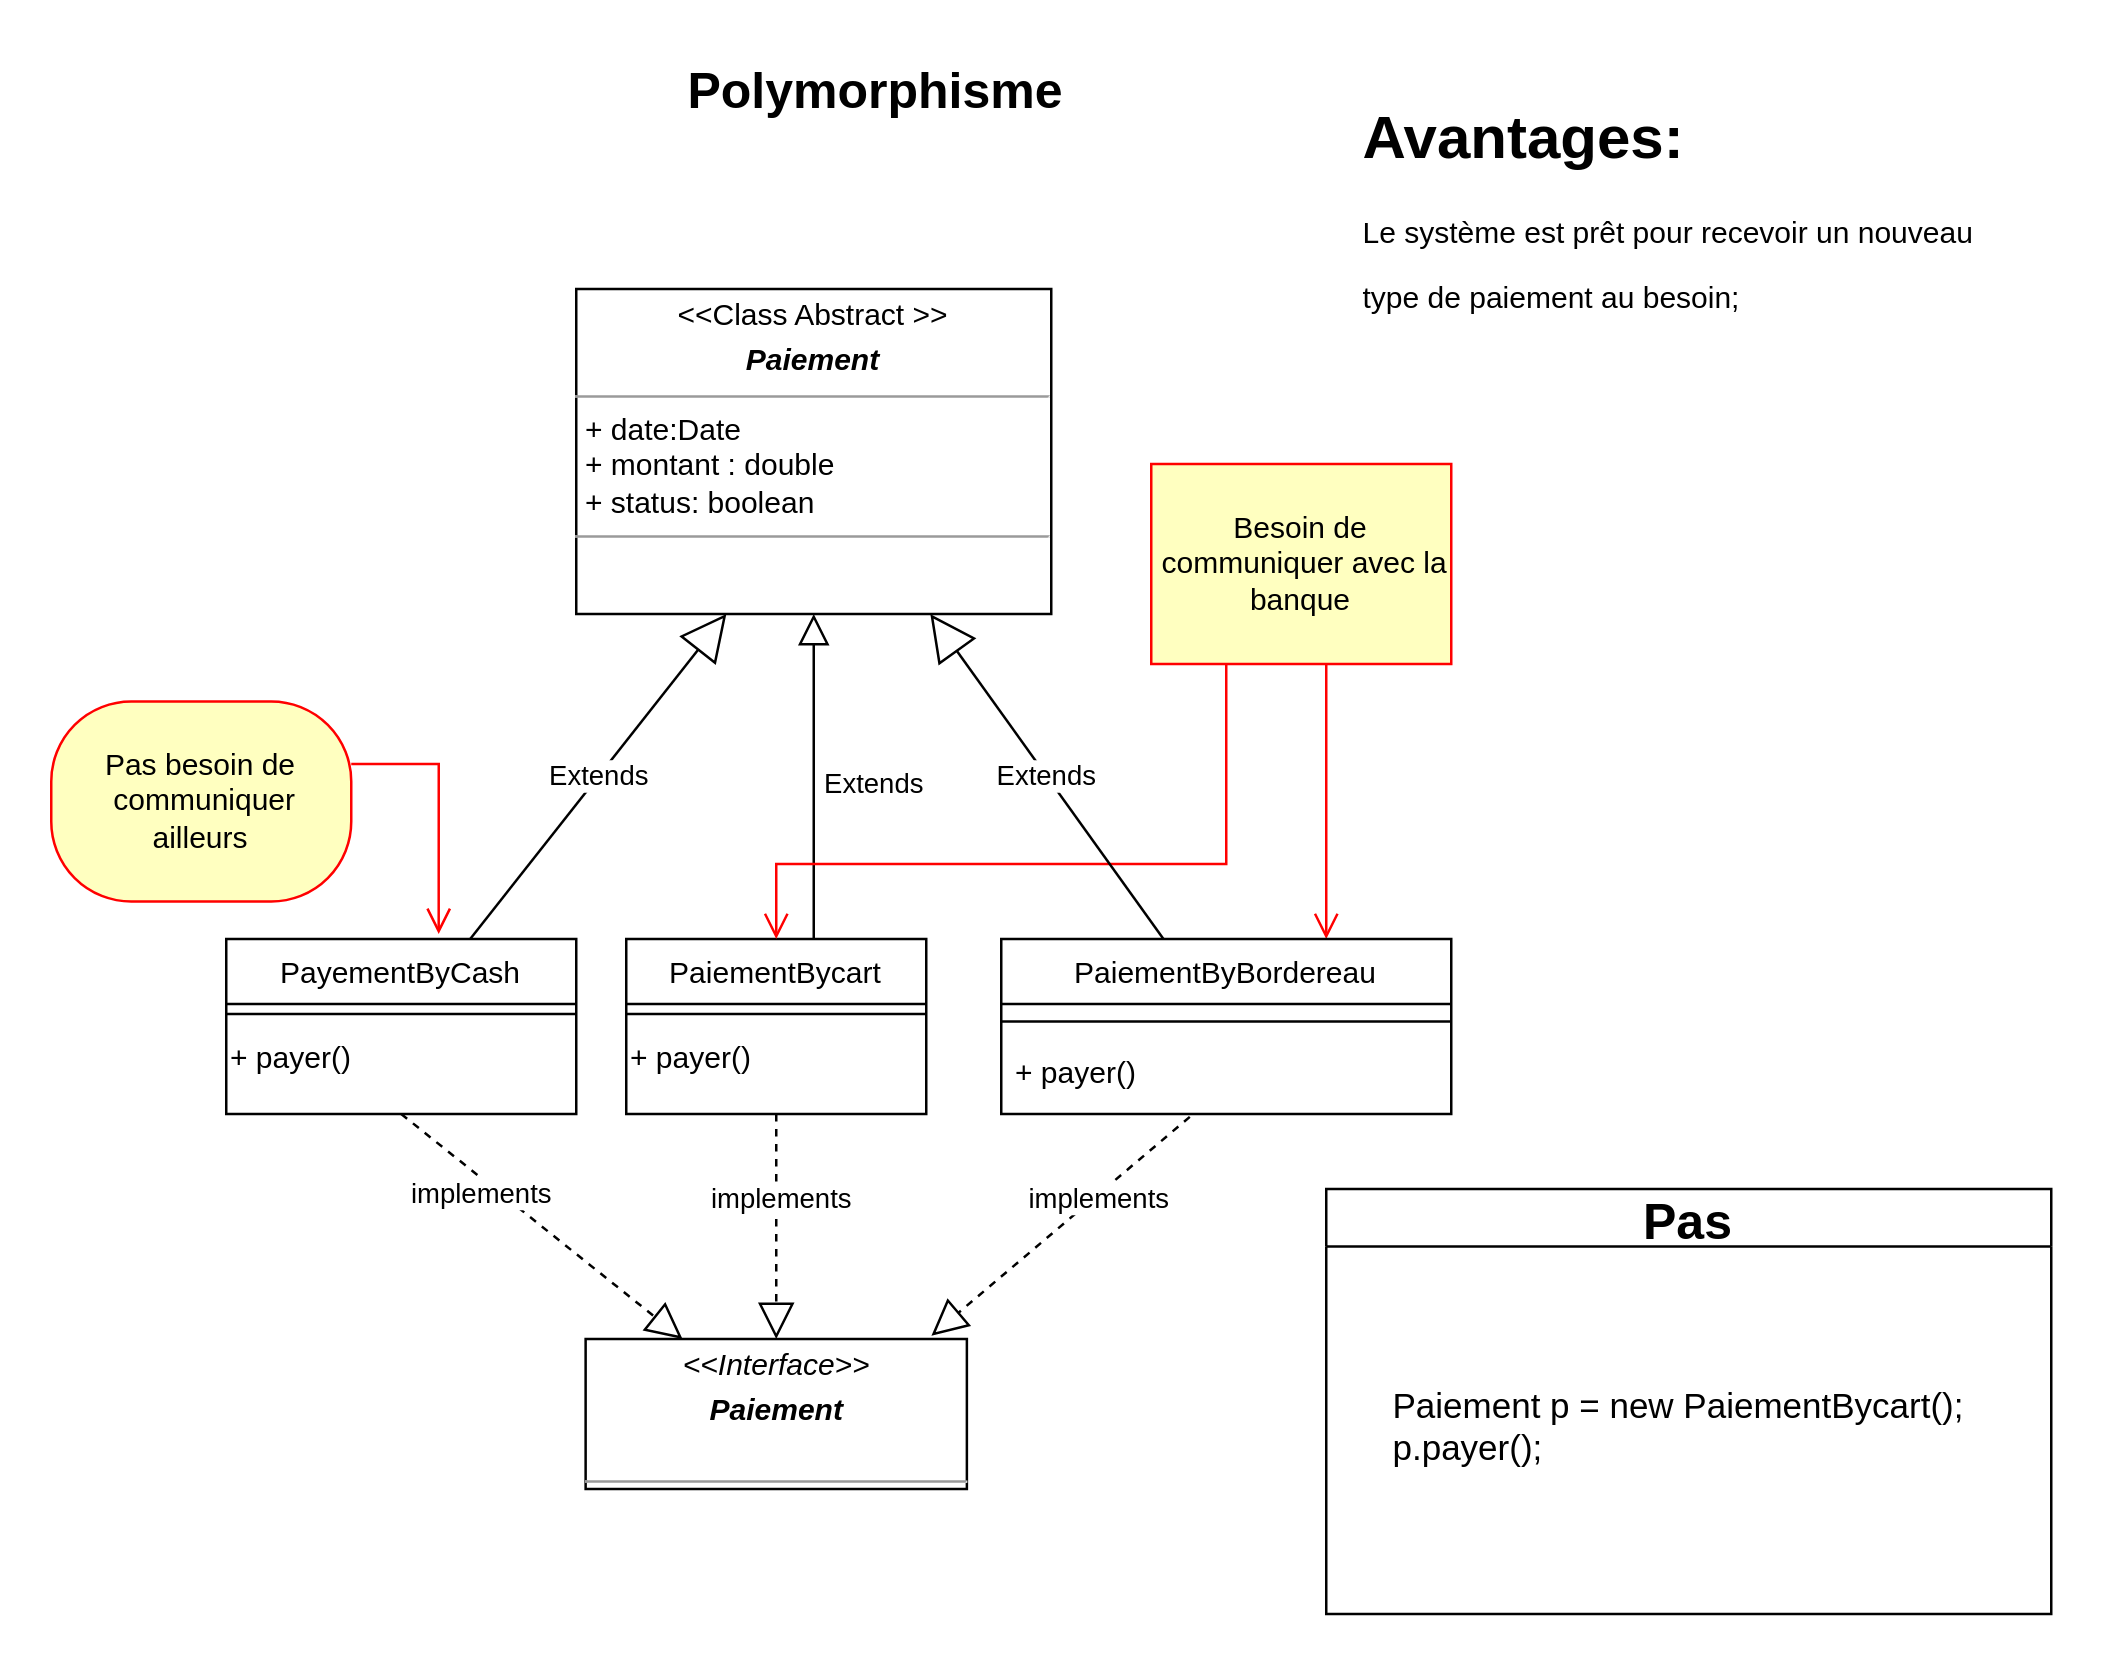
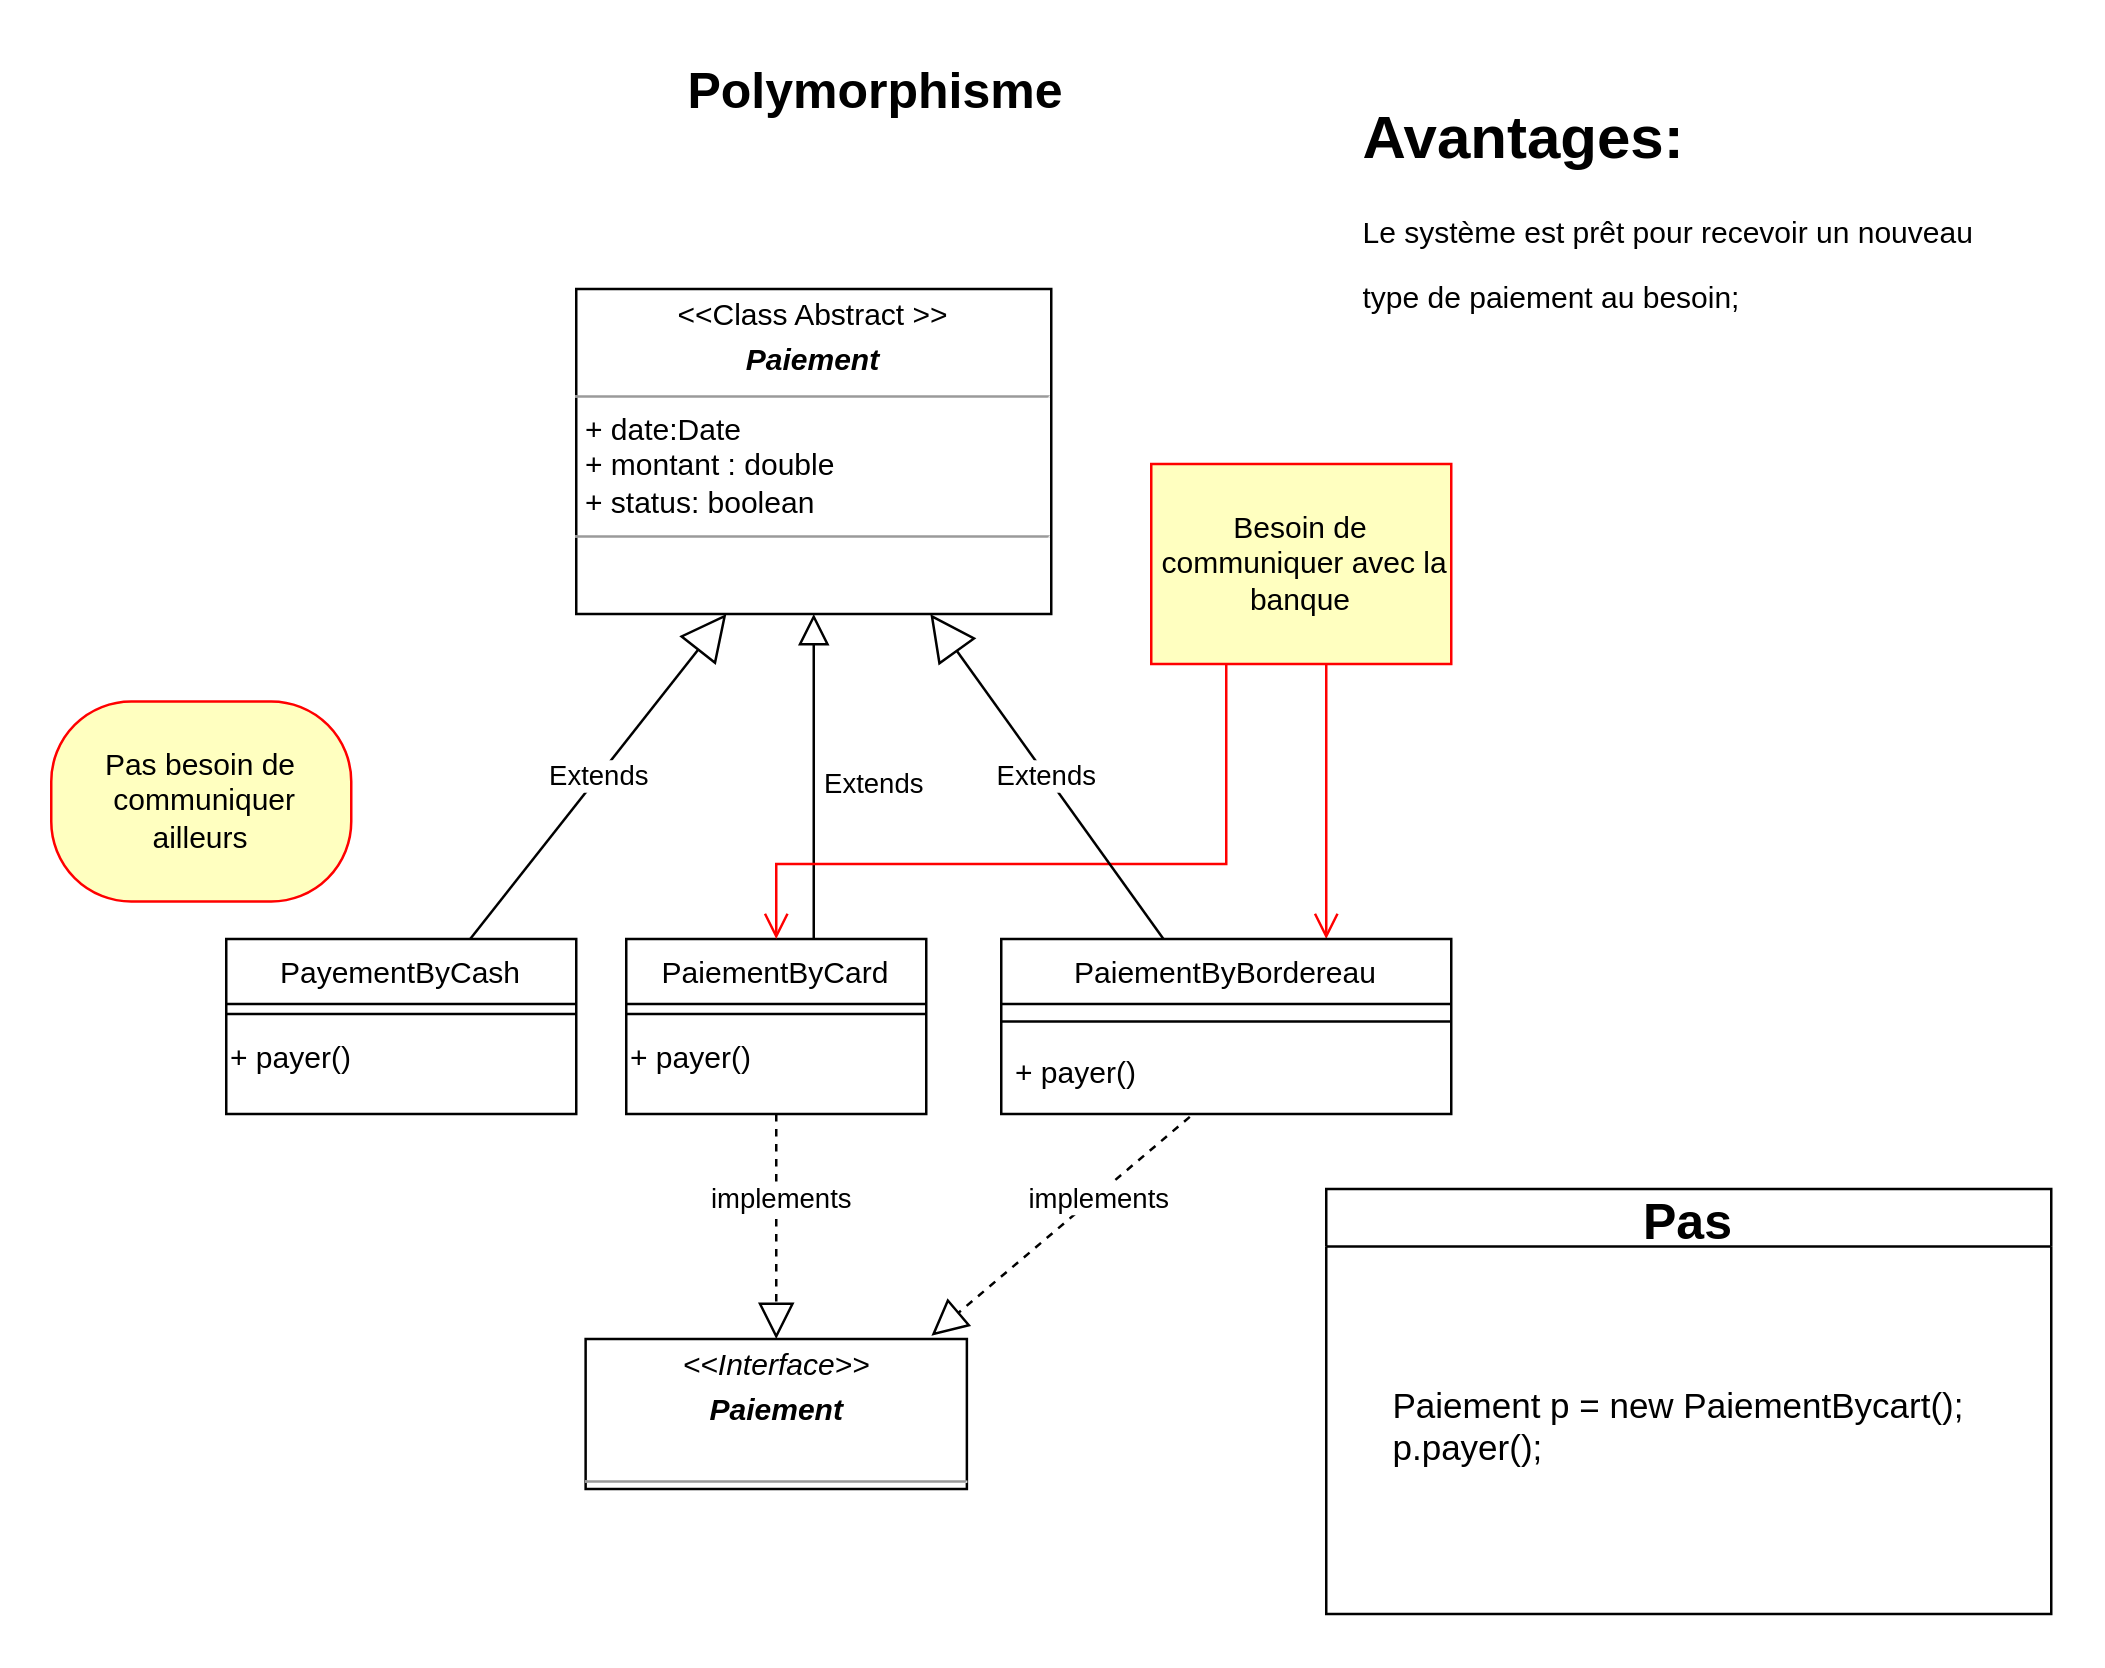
(439, 802) -> none
(775, 973) -> (775, 973)
(572, 1250) -> none
